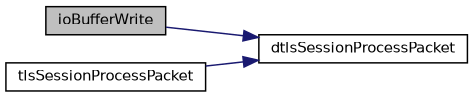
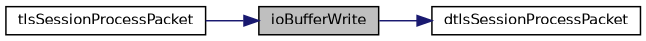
(225, 64) -> (225, 21)
